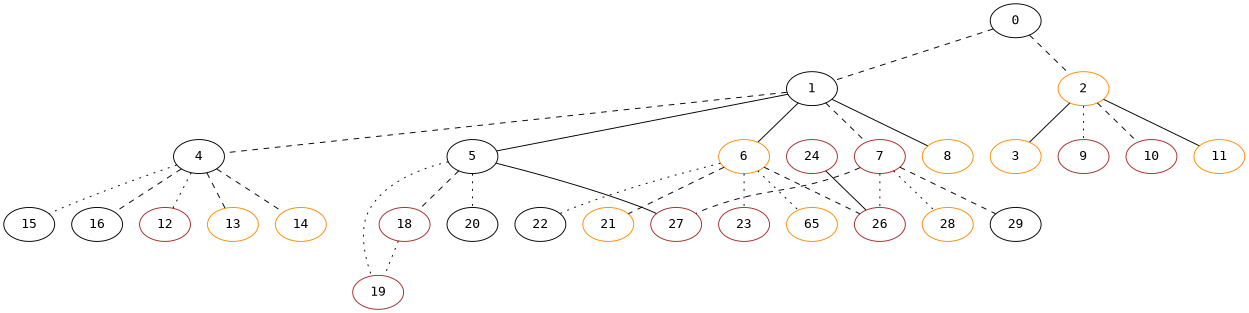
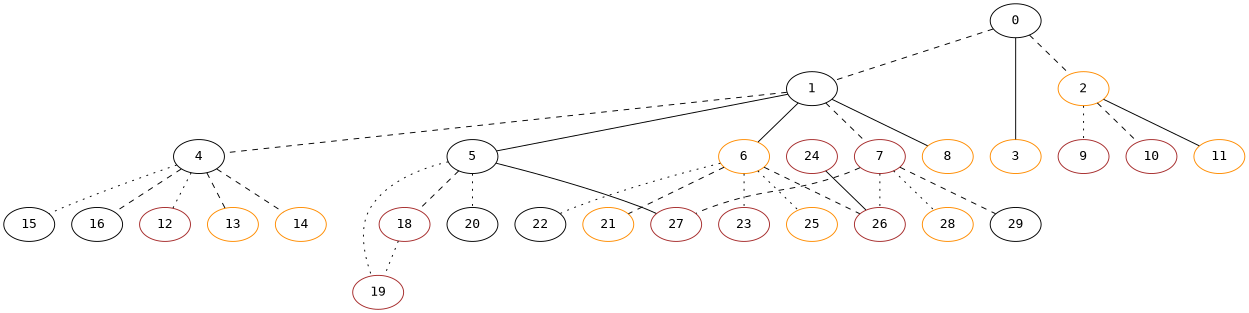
(1050, 123) -> (1016, 89)
(812, 224) -> (812, 224)
